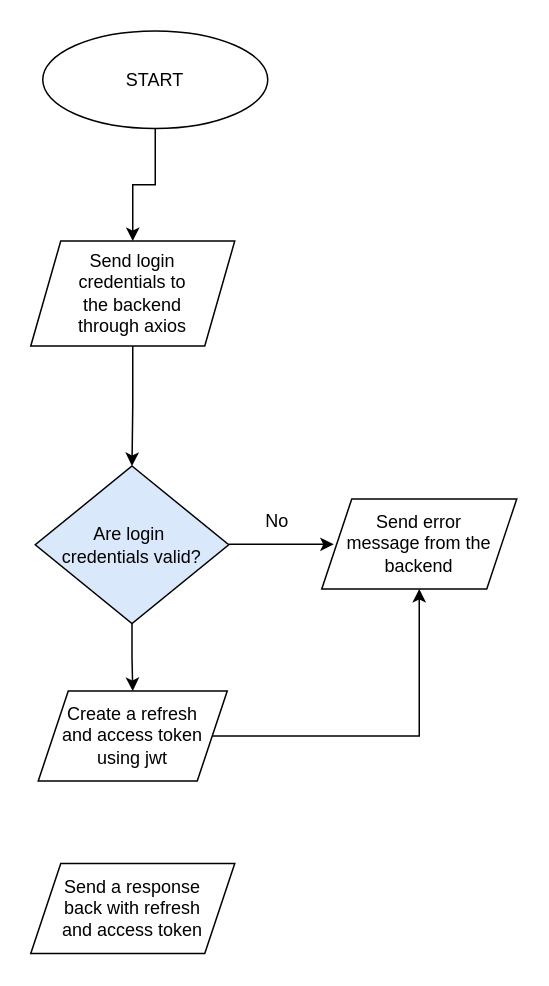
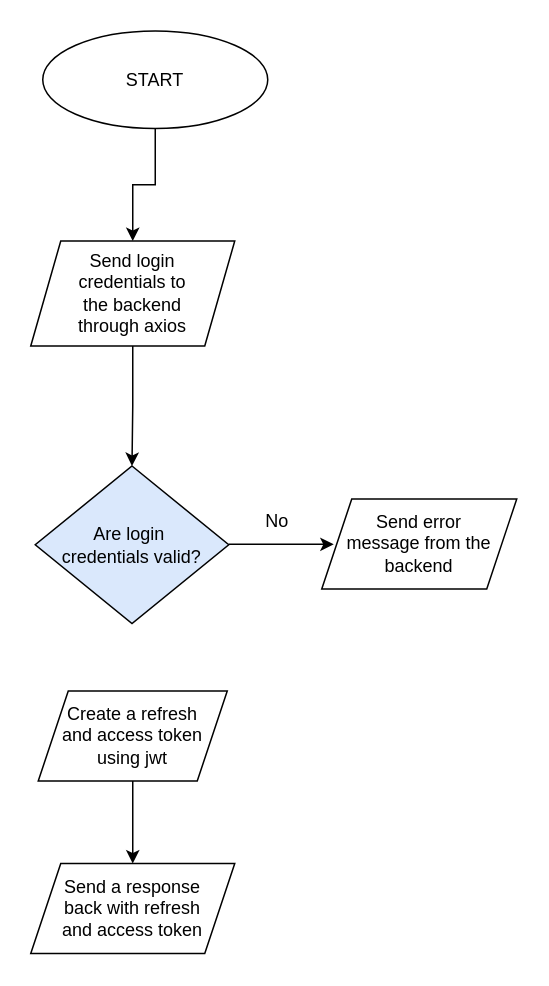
(132, 652) -> none
(384, 736) -> (133, 817)
